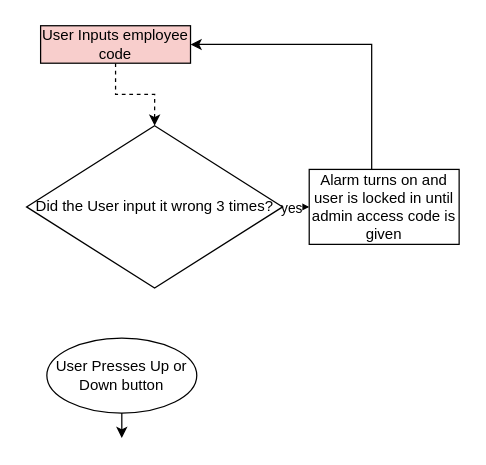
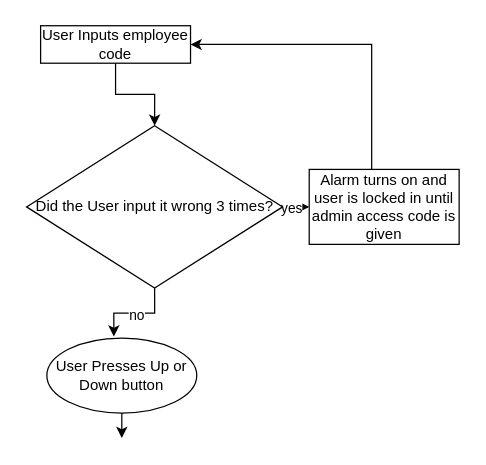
(116, 44) -> (116, 44)
(131, 94) -> (131, 94)
none -> (139, 313)
